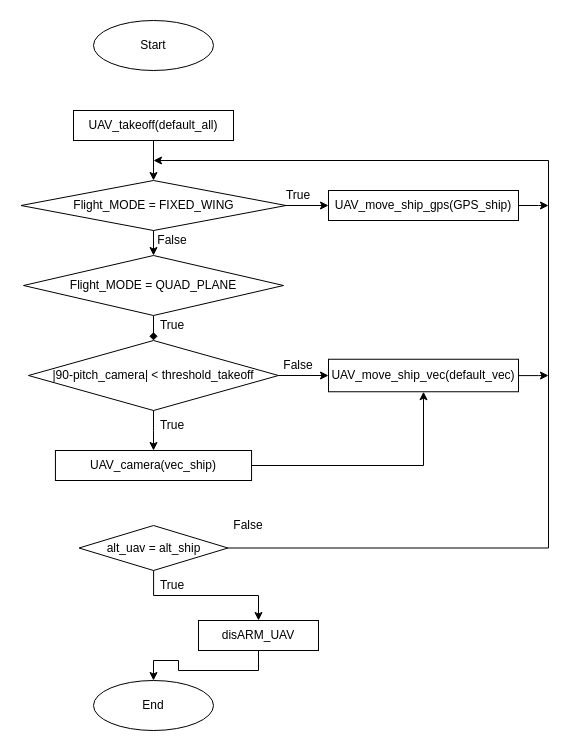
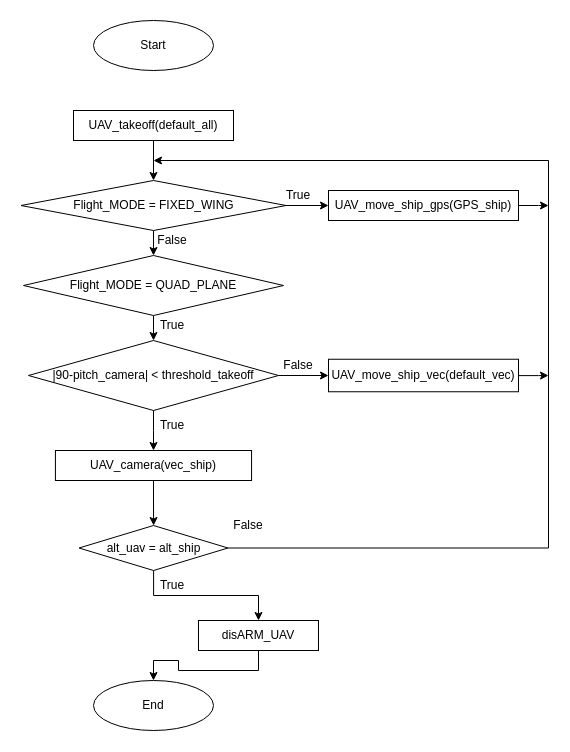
(154, 331) -> (154, 332)
(371, 466) -> (154, 500)
